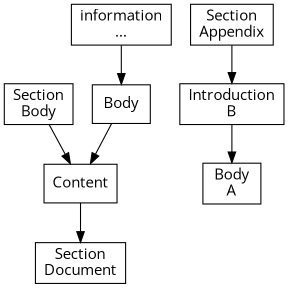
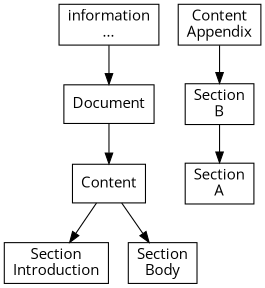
(232, 25) -> (220, 25)
(121, 104) -> (109, 104)
(232, 104) -> (220, 104)
(57, 139) -> (132, 218)
(232, 184) -> (220, 184)
(81, 263) -> (56, 263)
